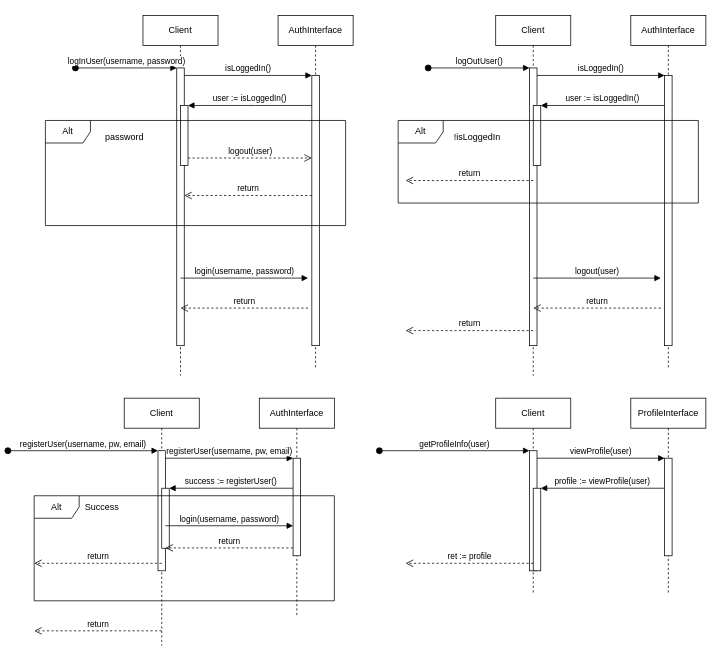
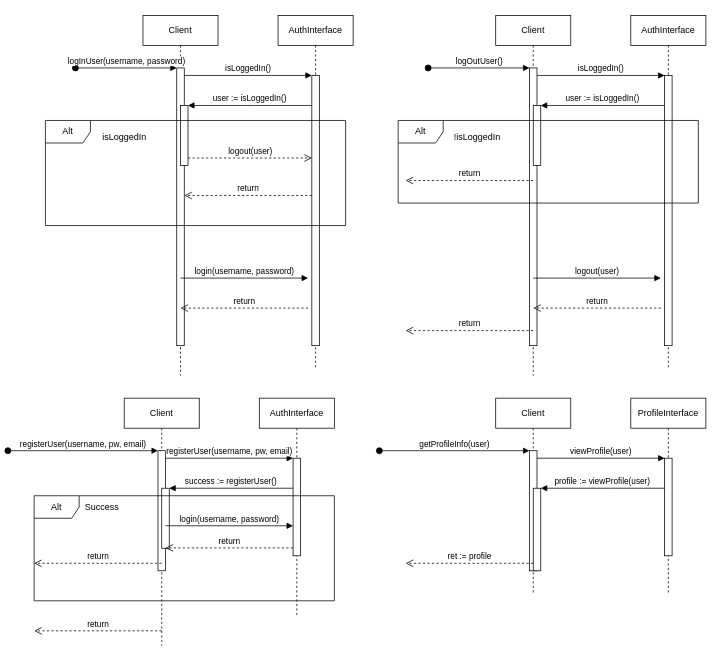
(125, 138) -> (125, 138)
